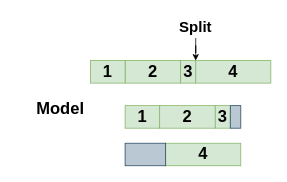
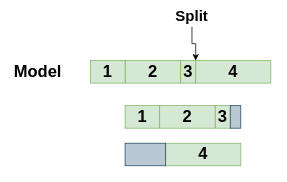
(195, 27) -> (192, 15)
(60, 109) -> (38, 72)
